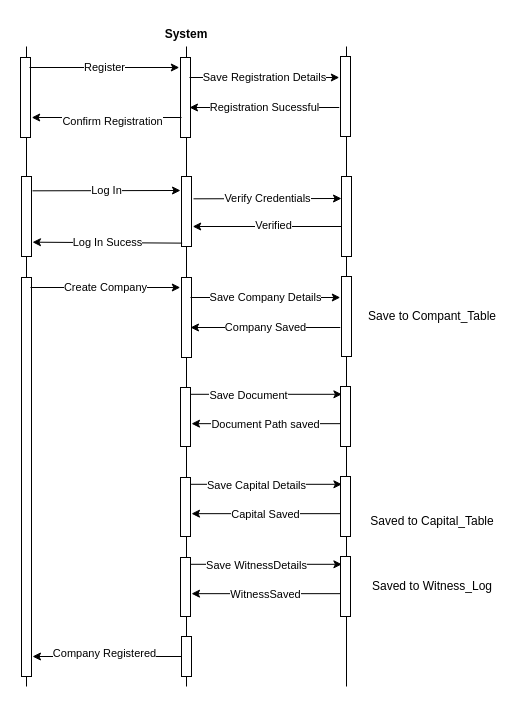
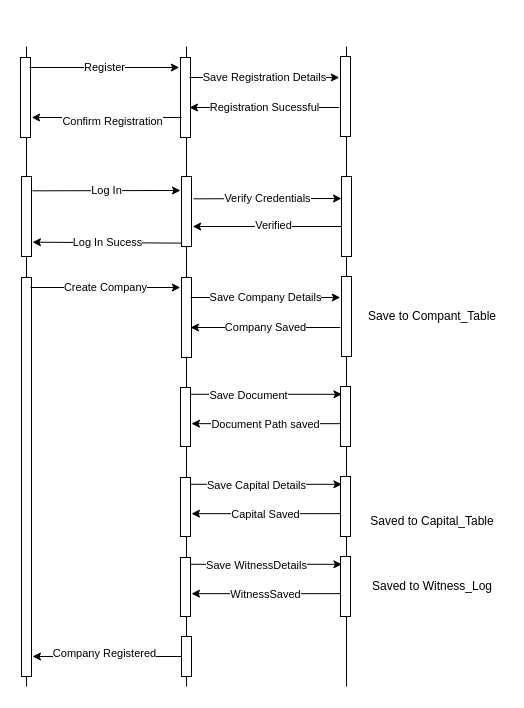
(187, 34) -> none
